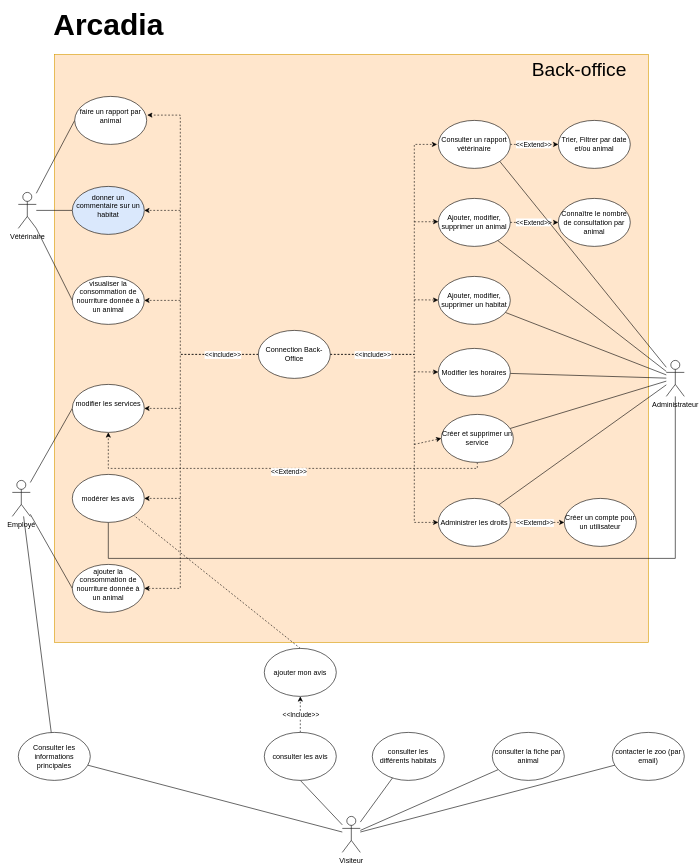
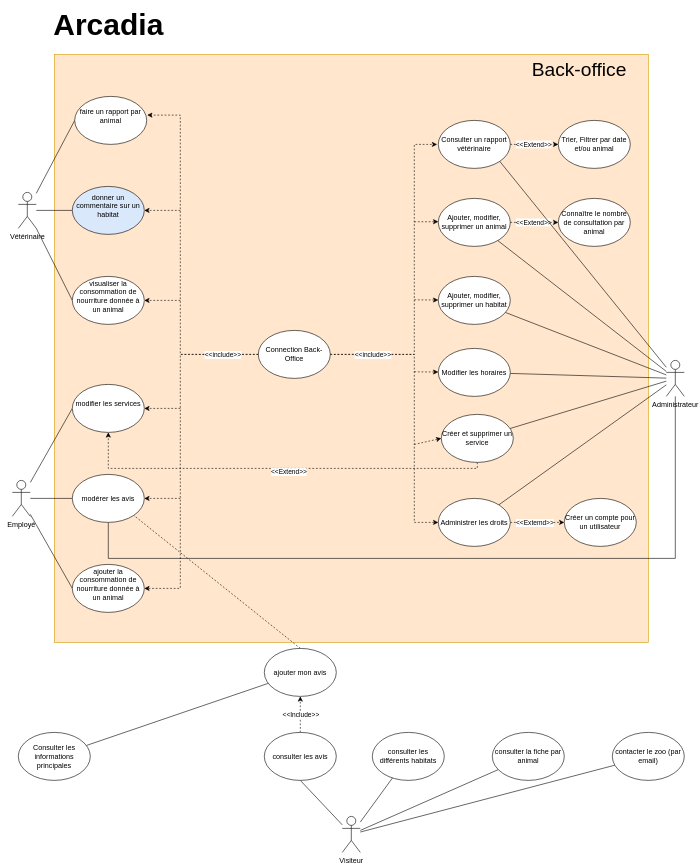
(37, 624) -> (51, 498)
(215, 798) -> (177, 714)
